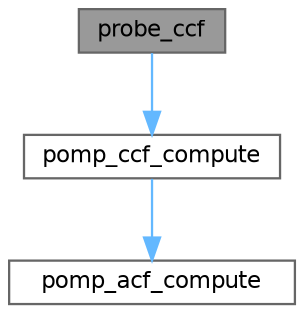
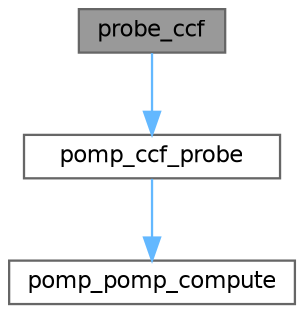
(152, 157) -> (152, 157)
(152, 282) -> (152, 282)
